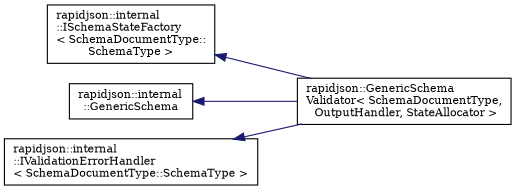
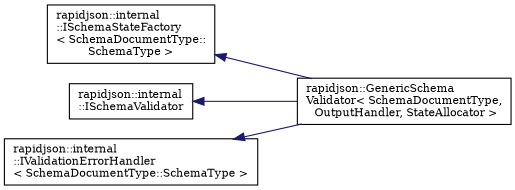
(131, 101) -> (131, 101)
